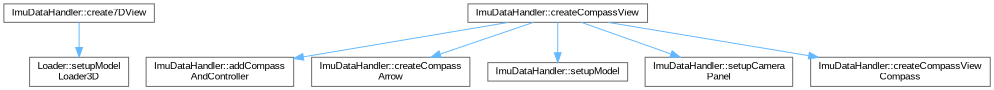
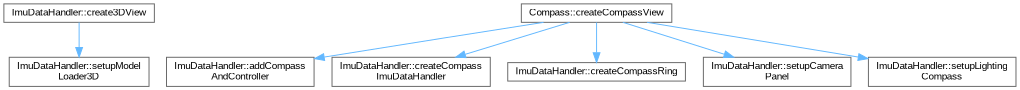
(79, 13) -> (79, 13)
(558, 13) -> (597, 13)
(79, 72) -> (79, 72)
(391, 72) -> (411, 72)
(558, 72) -> (597, 72)
(900, 72) -> (942, 72)
